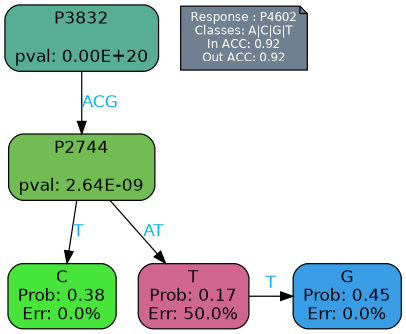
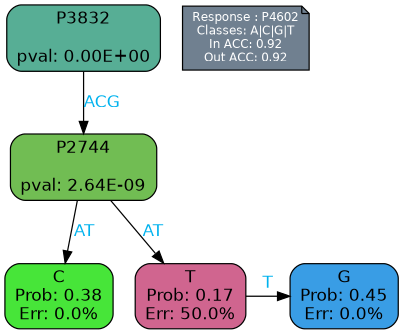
(82, 38) -> (84, 38)
(79, 232) -> (84, 232)
